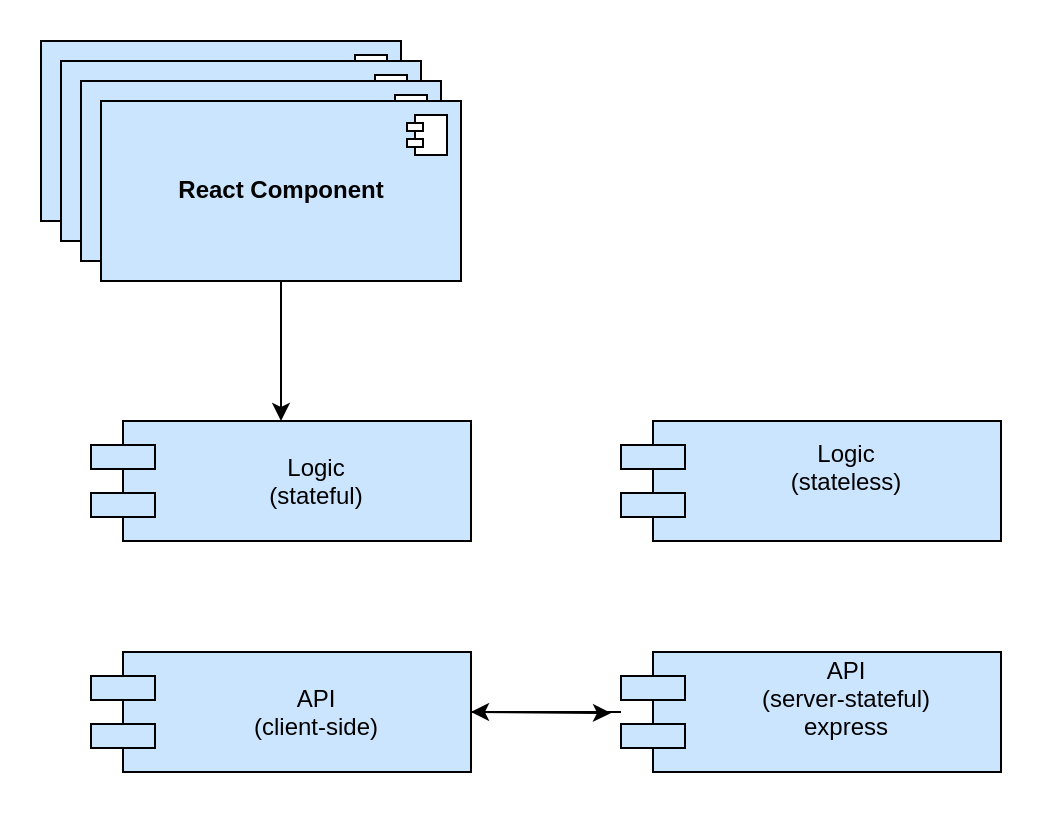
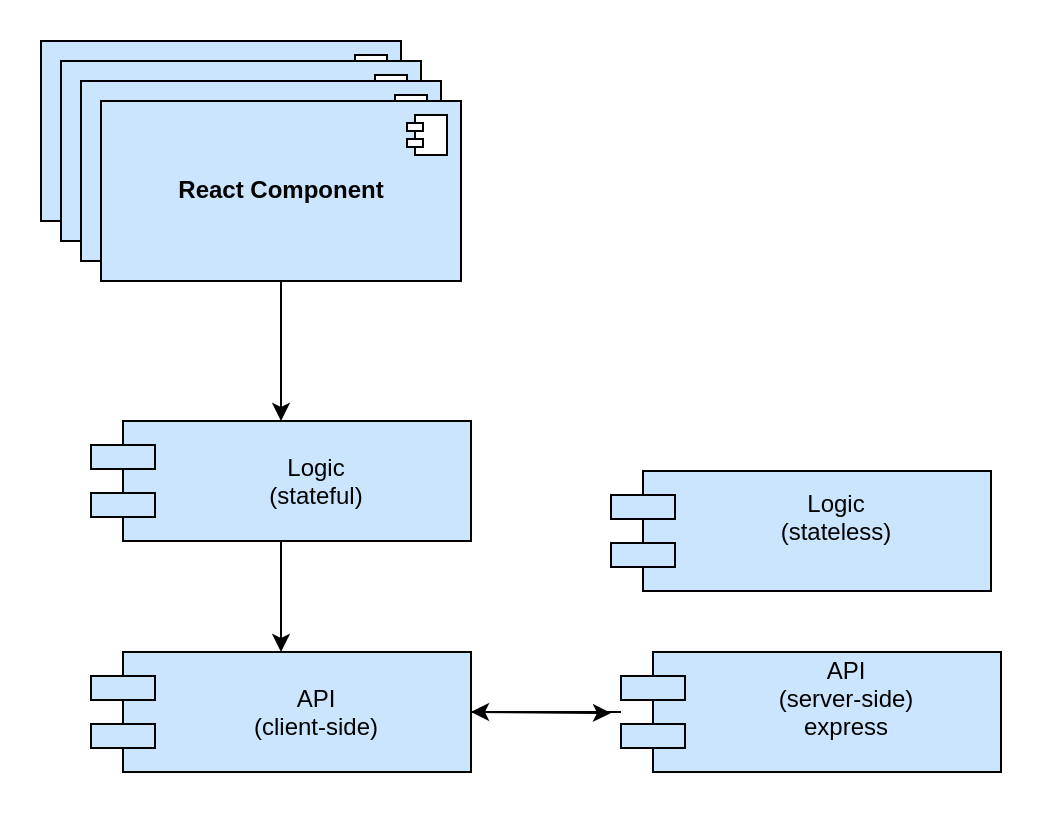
(811, 481) -> (801, 531)
none -> (281, 590)
(846, 671) -> (846, 671)
